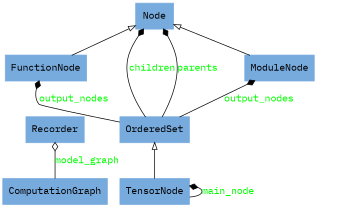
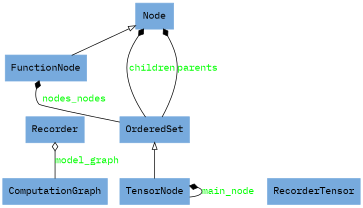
(280, 68) -> none
(74, 99) -> (74, 99)
none -> (314, 191)
